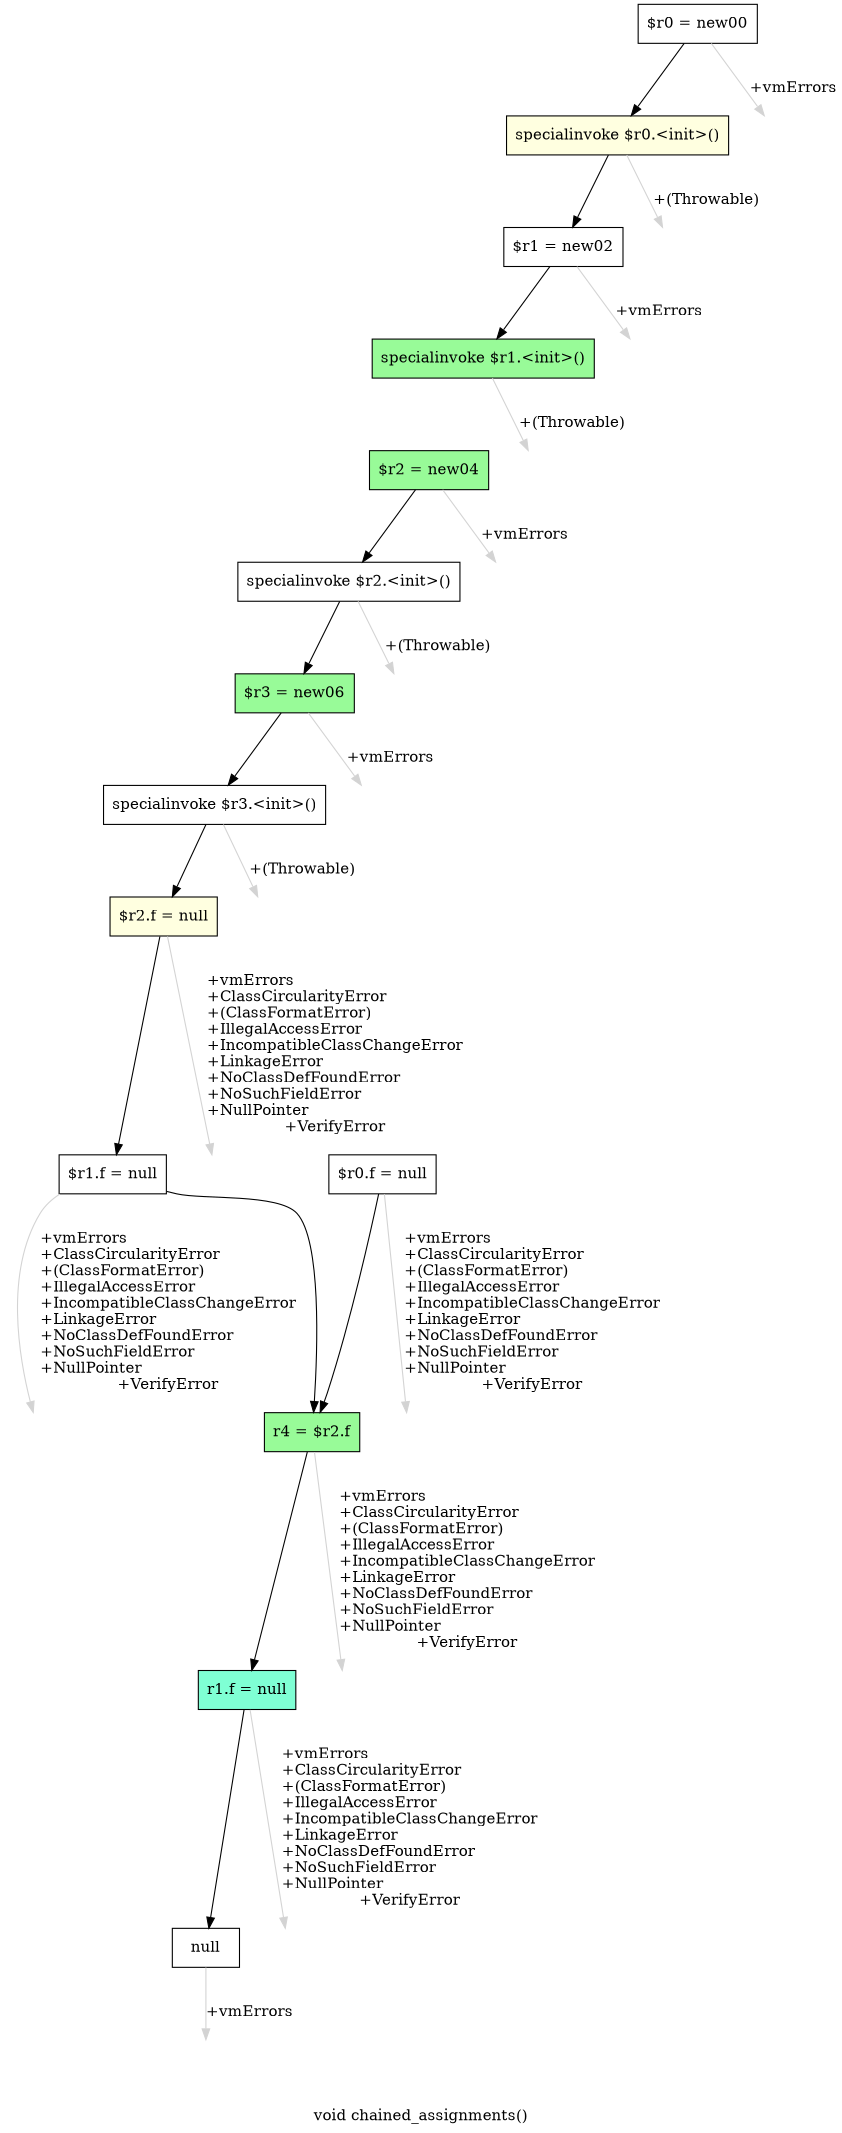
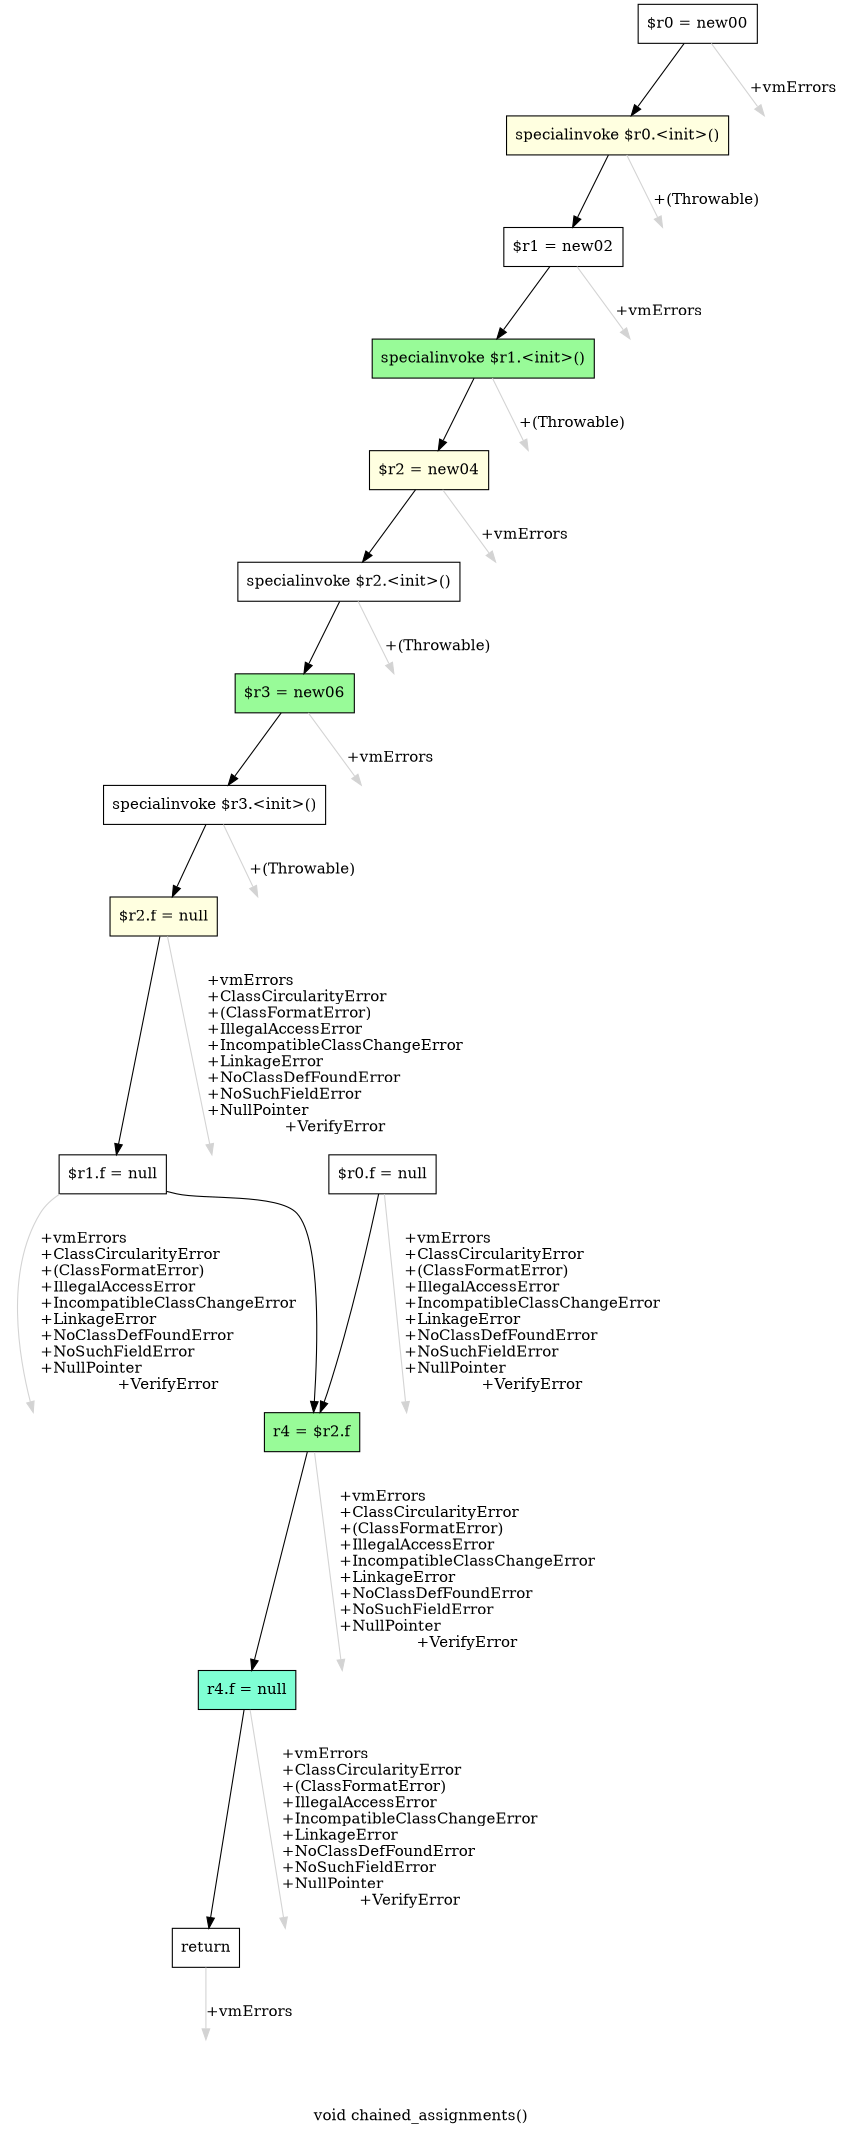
none -> (459, 409)
(429, 470) -> (429, 470)
(247, 1690) -> (247, 1690)
(206, 1948) -> (206, 1948)
